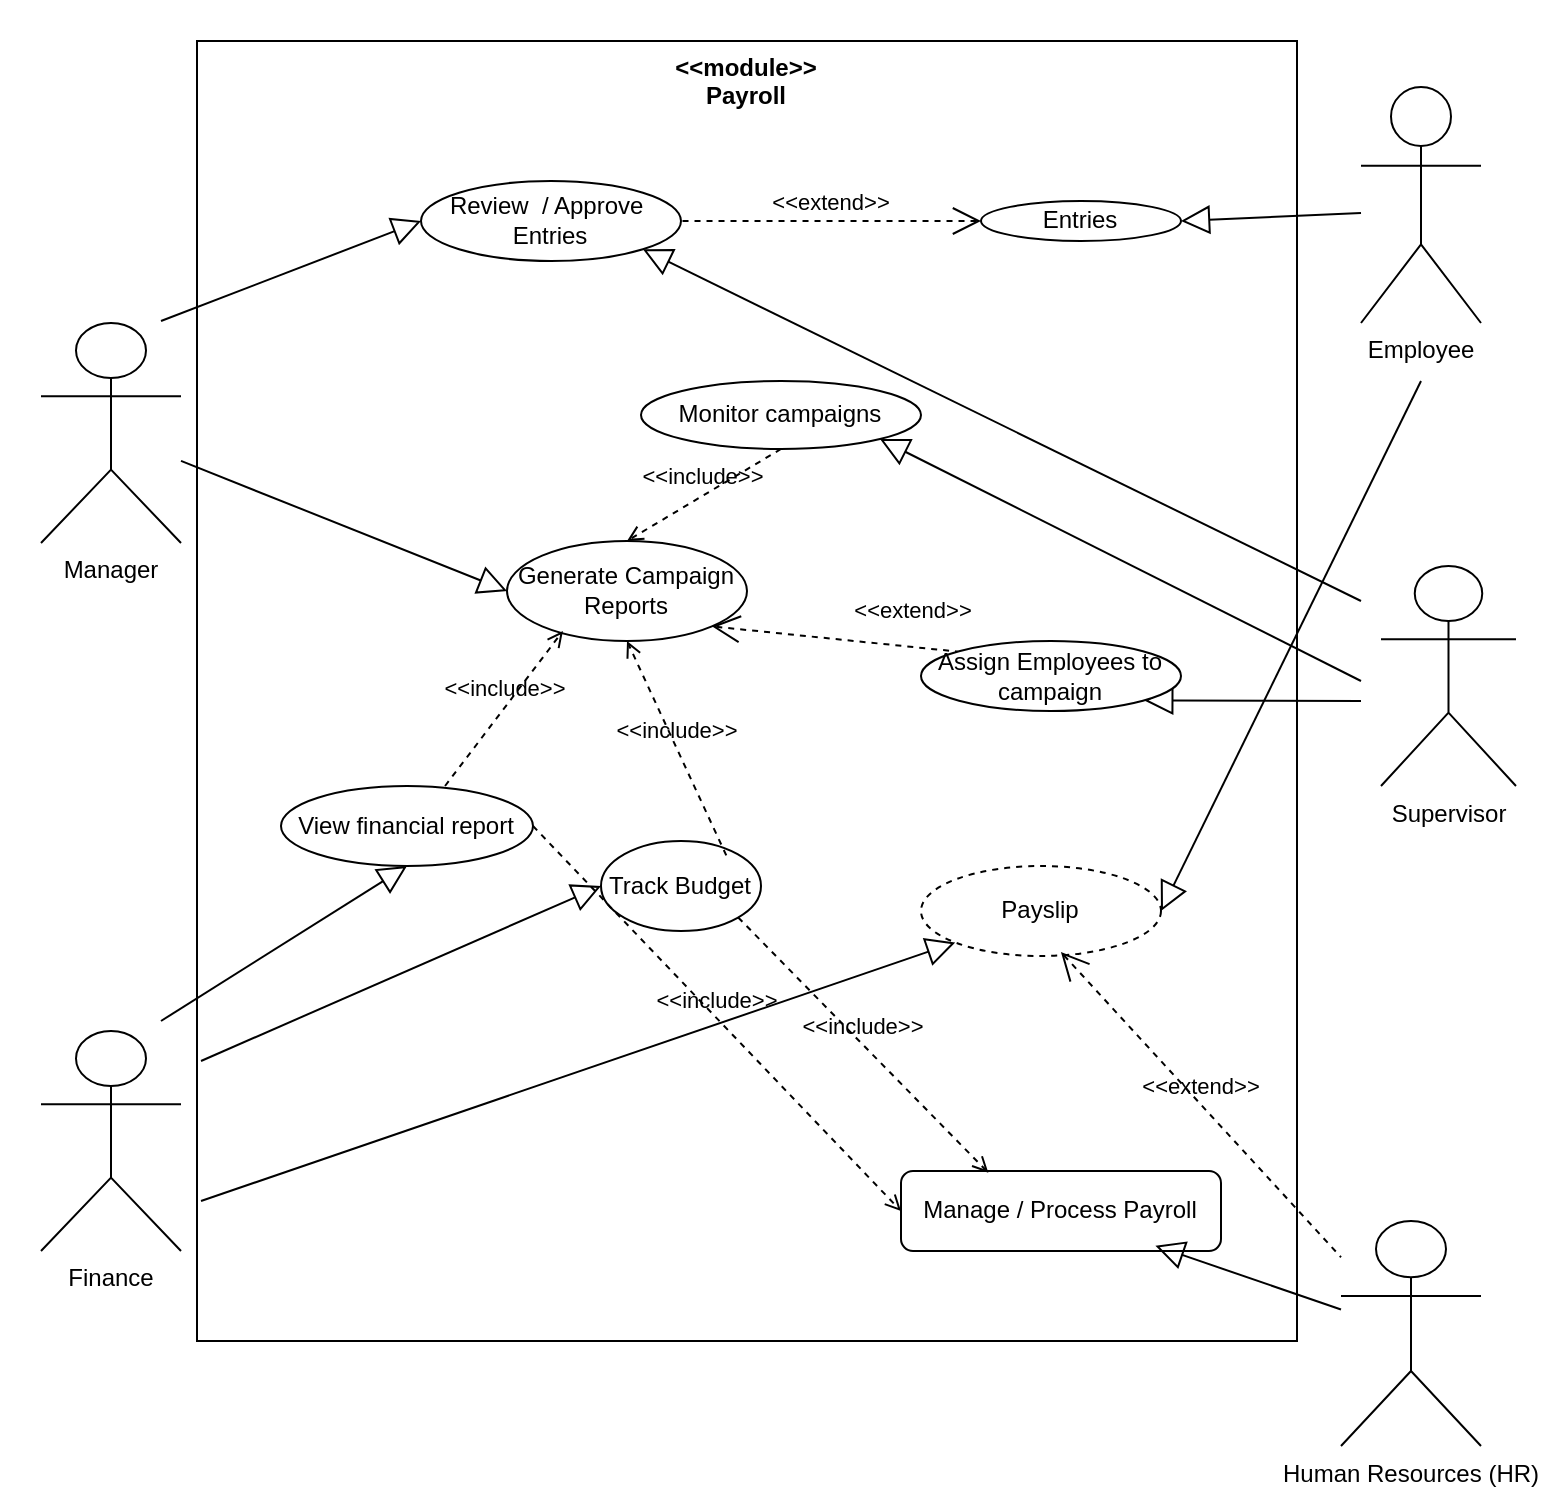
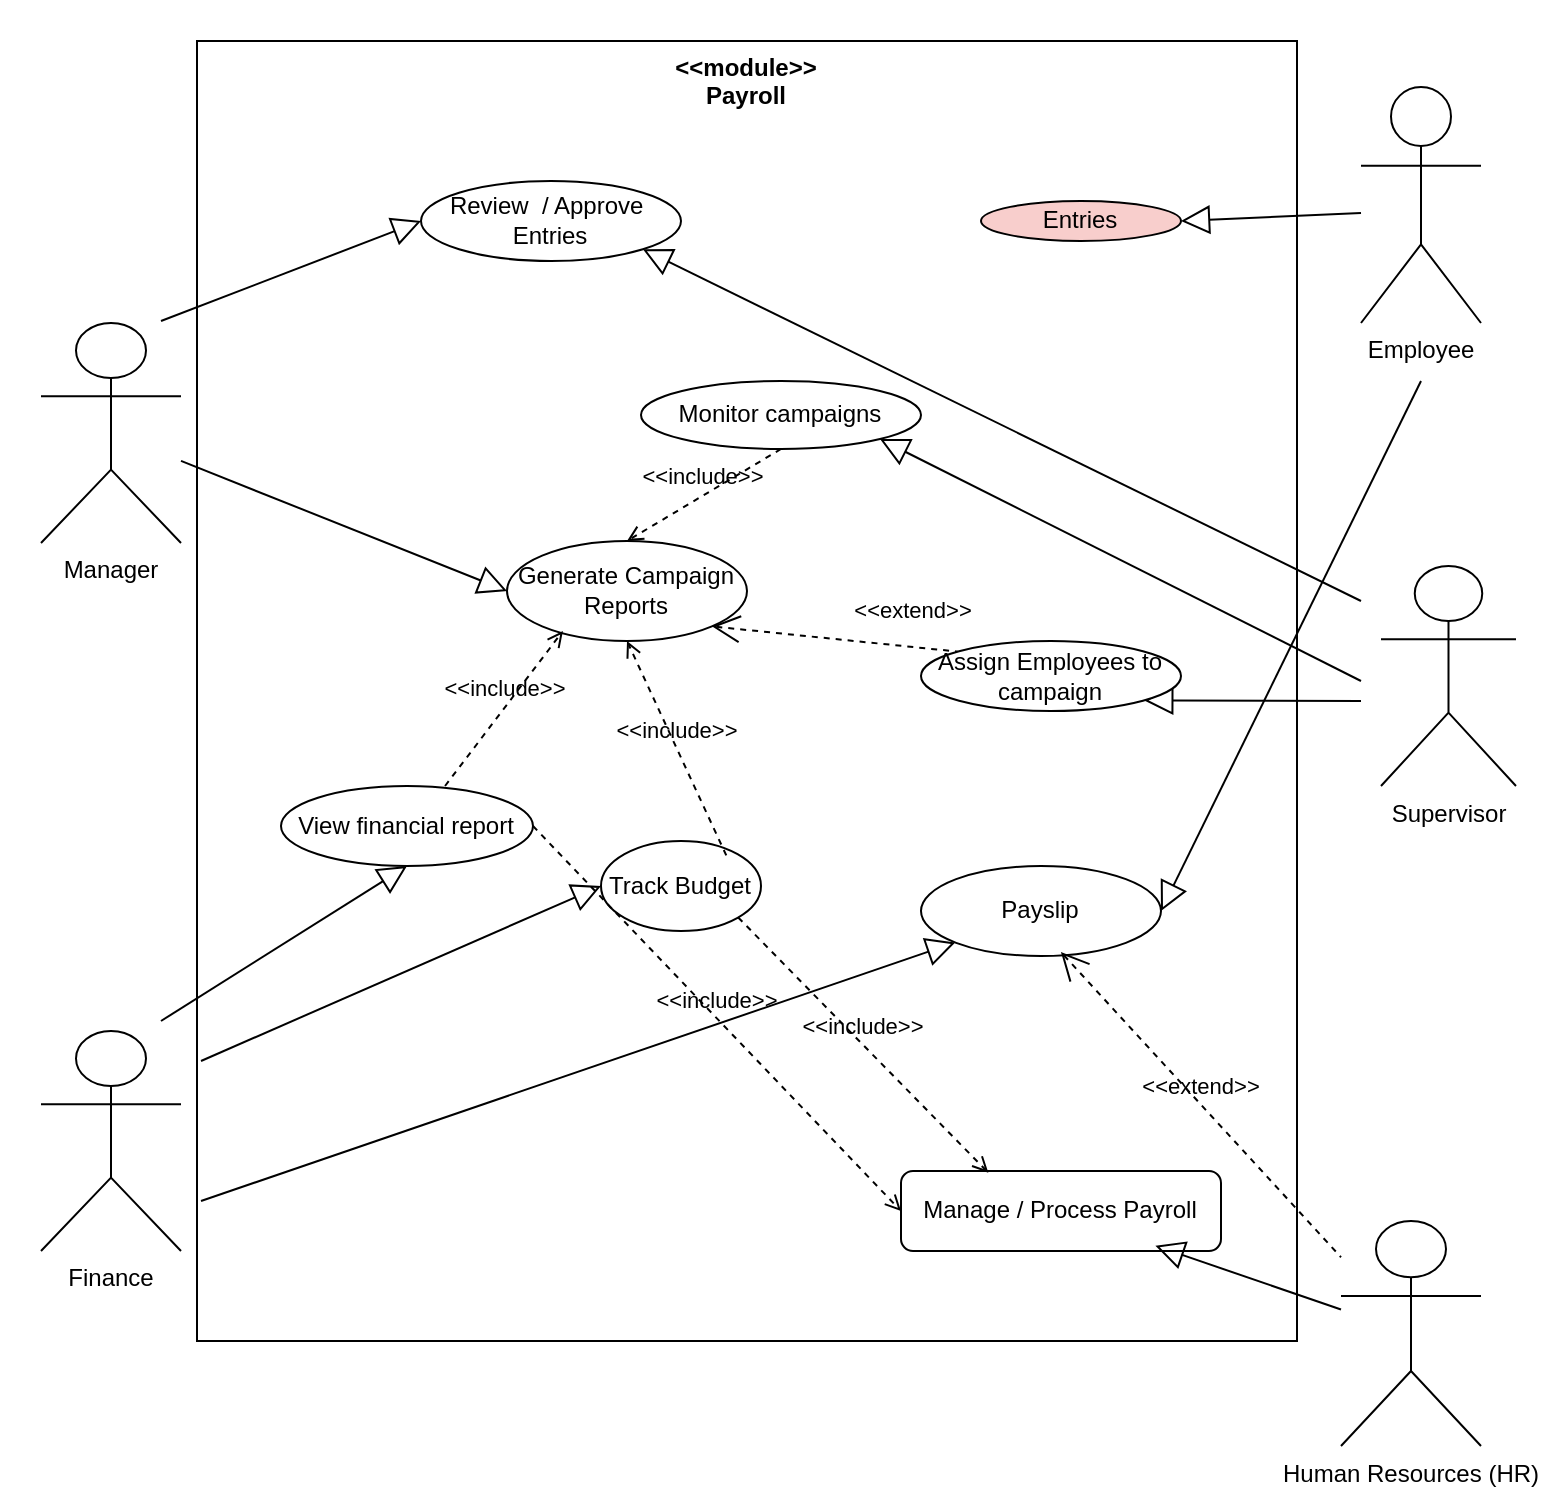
(829, 221) -> none
(1081, 221) -> (1081, 221)
(1041, 911) -> (1041, 911)
